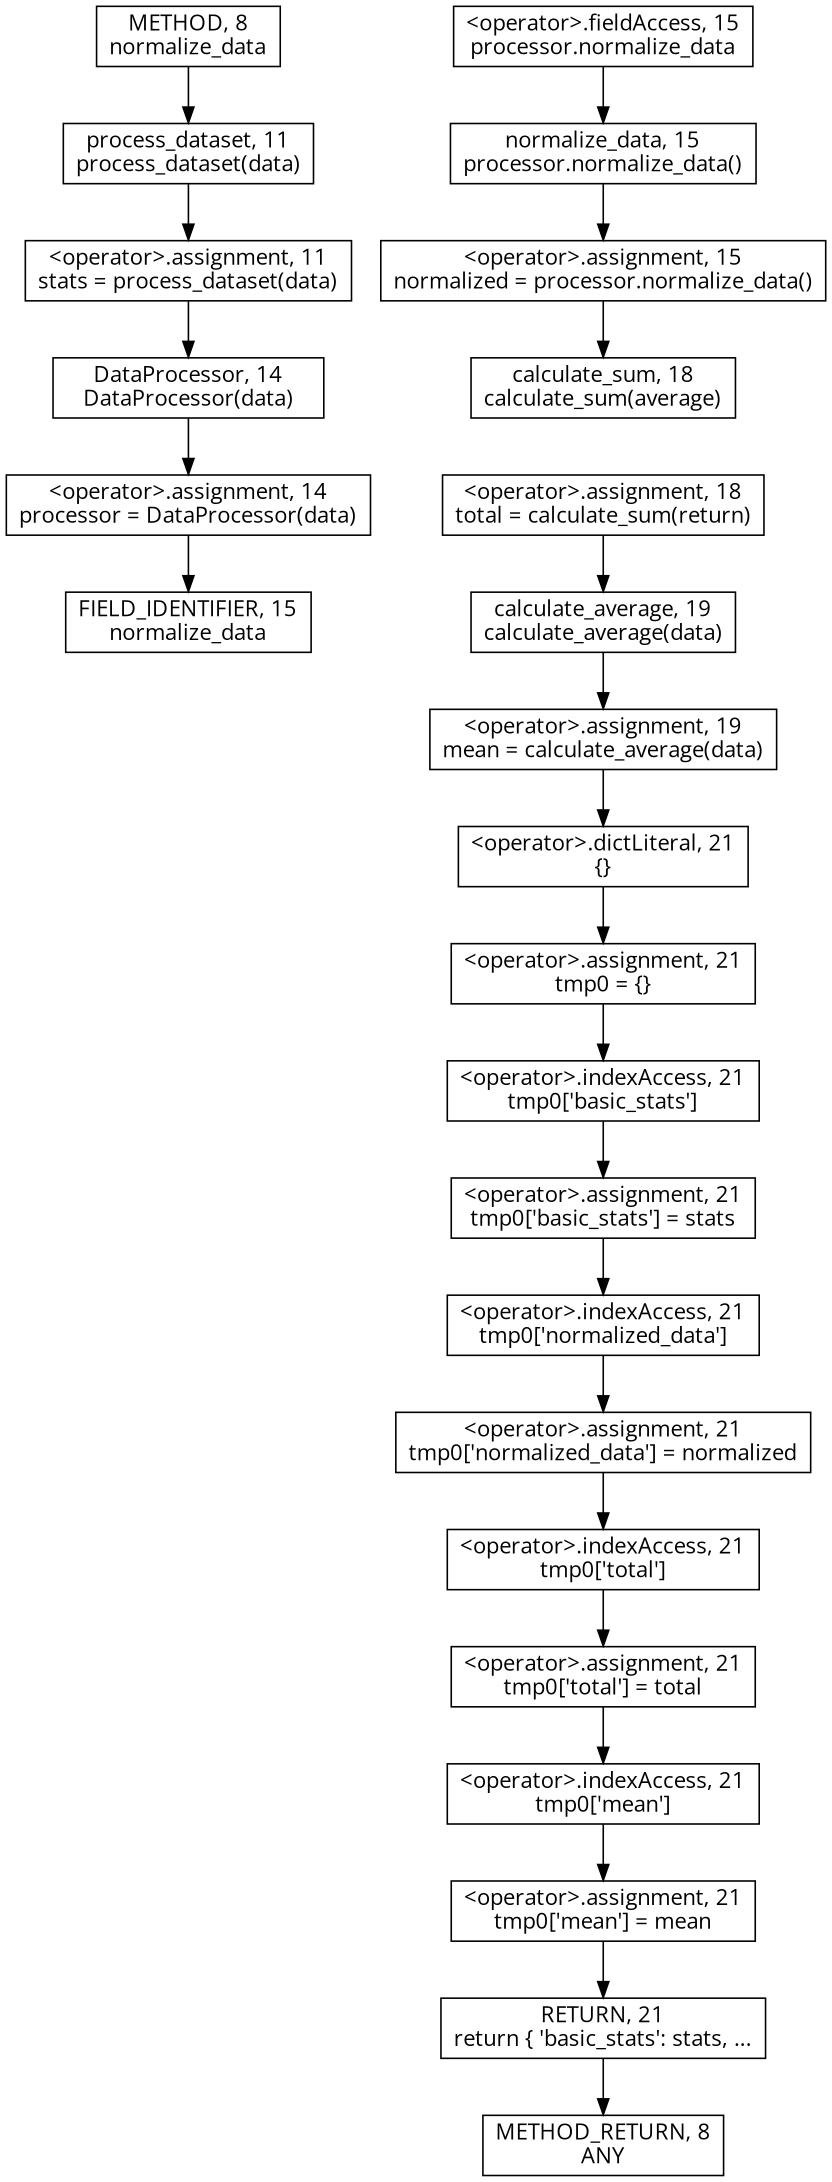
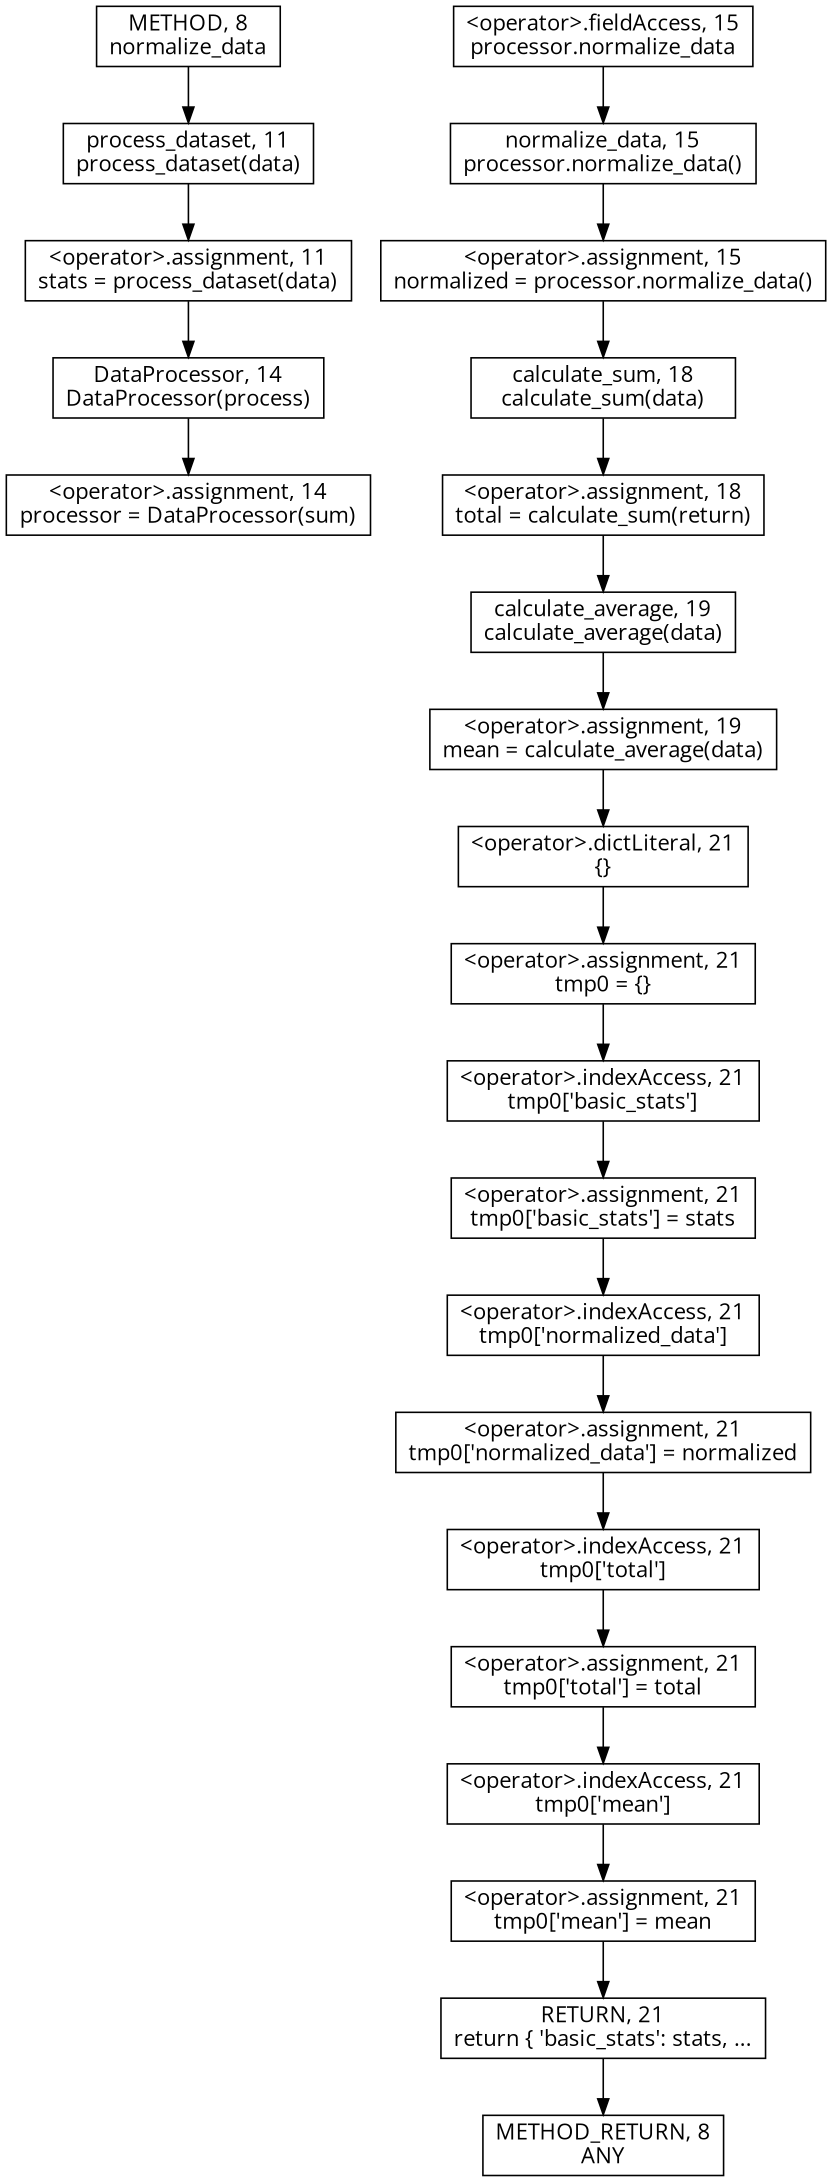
(188, 399) -> (188, 399)
(603, 399) -> (603, 399)
none -> (603, 438)
(188, 516) -> (188, 516)
(188, 622) -> none
